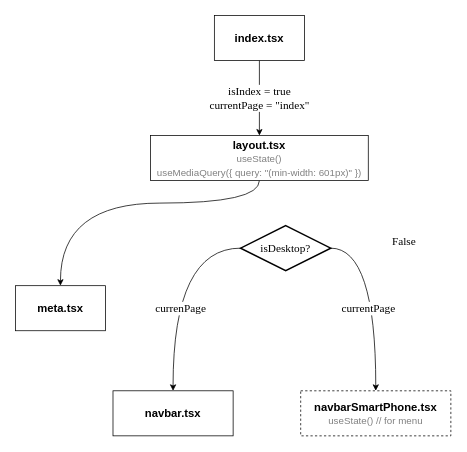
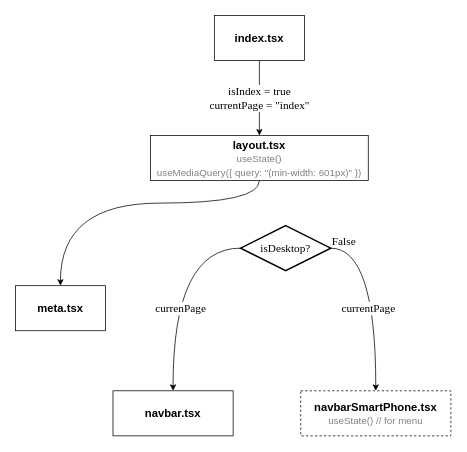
(405, 240) -> (345, 240)
